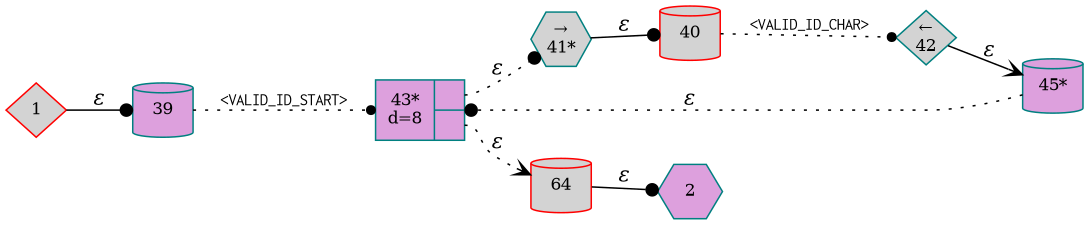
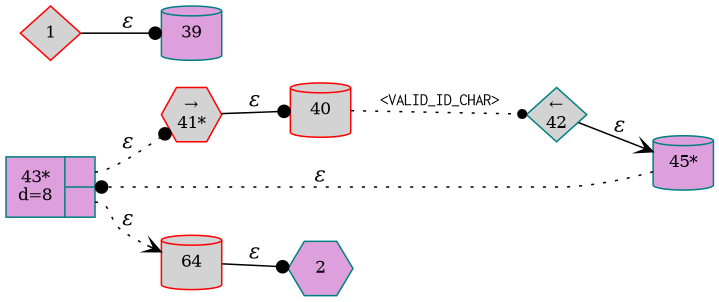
(561, 39) -> (192, 115)
(280, 110) -> none
